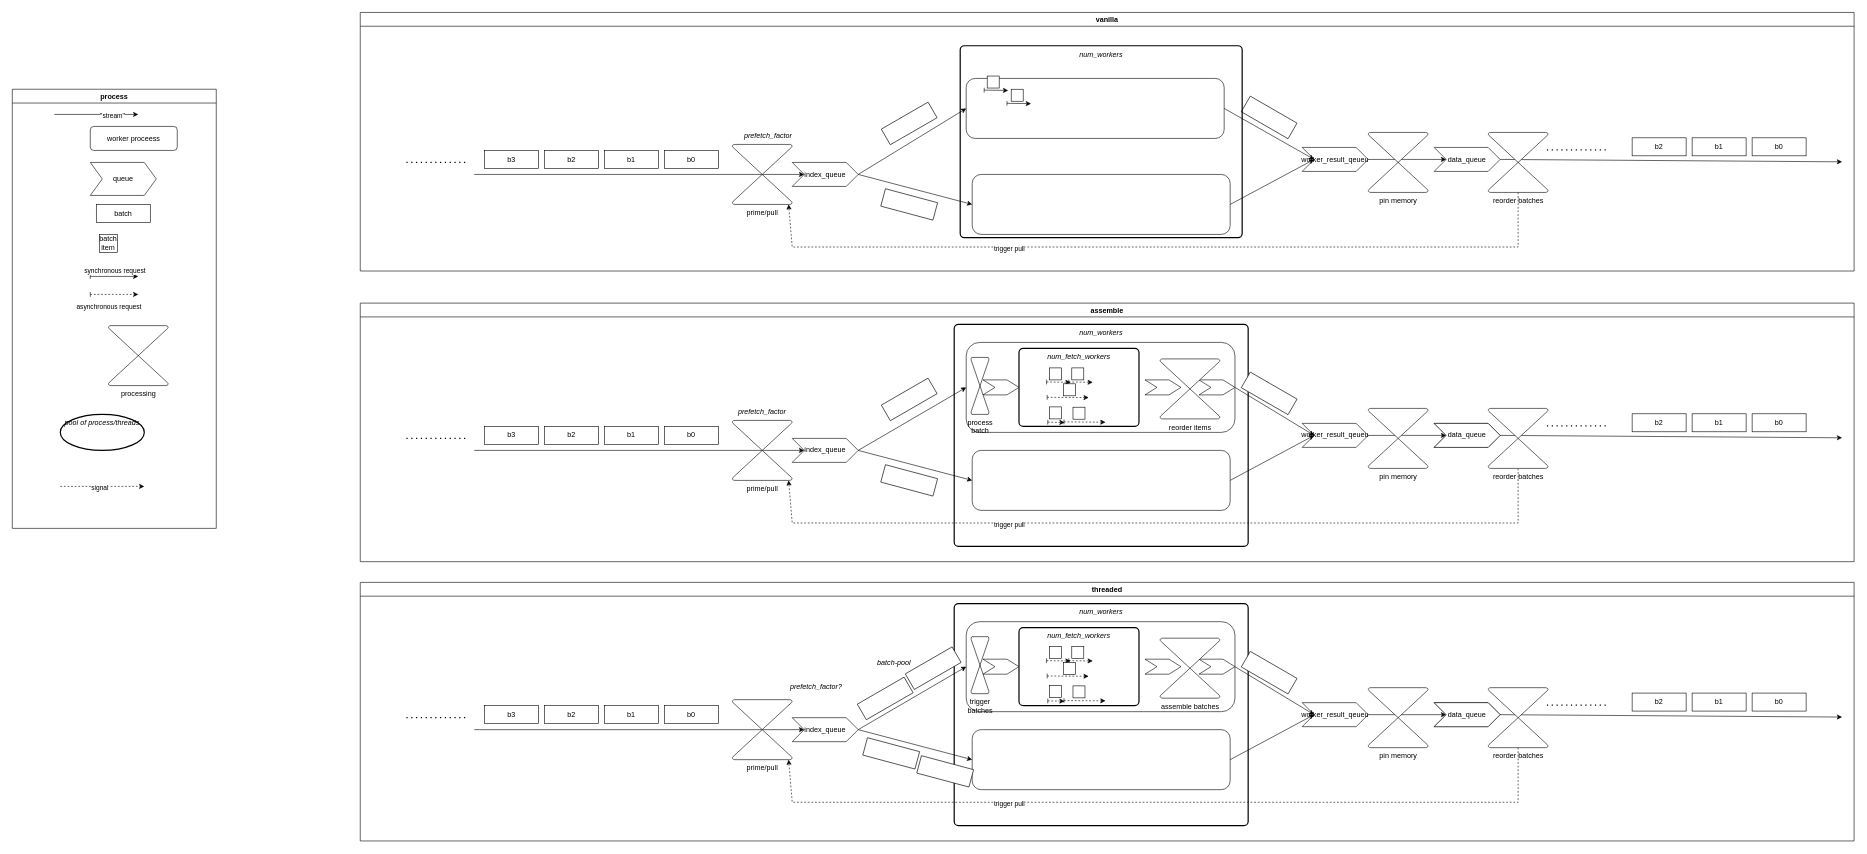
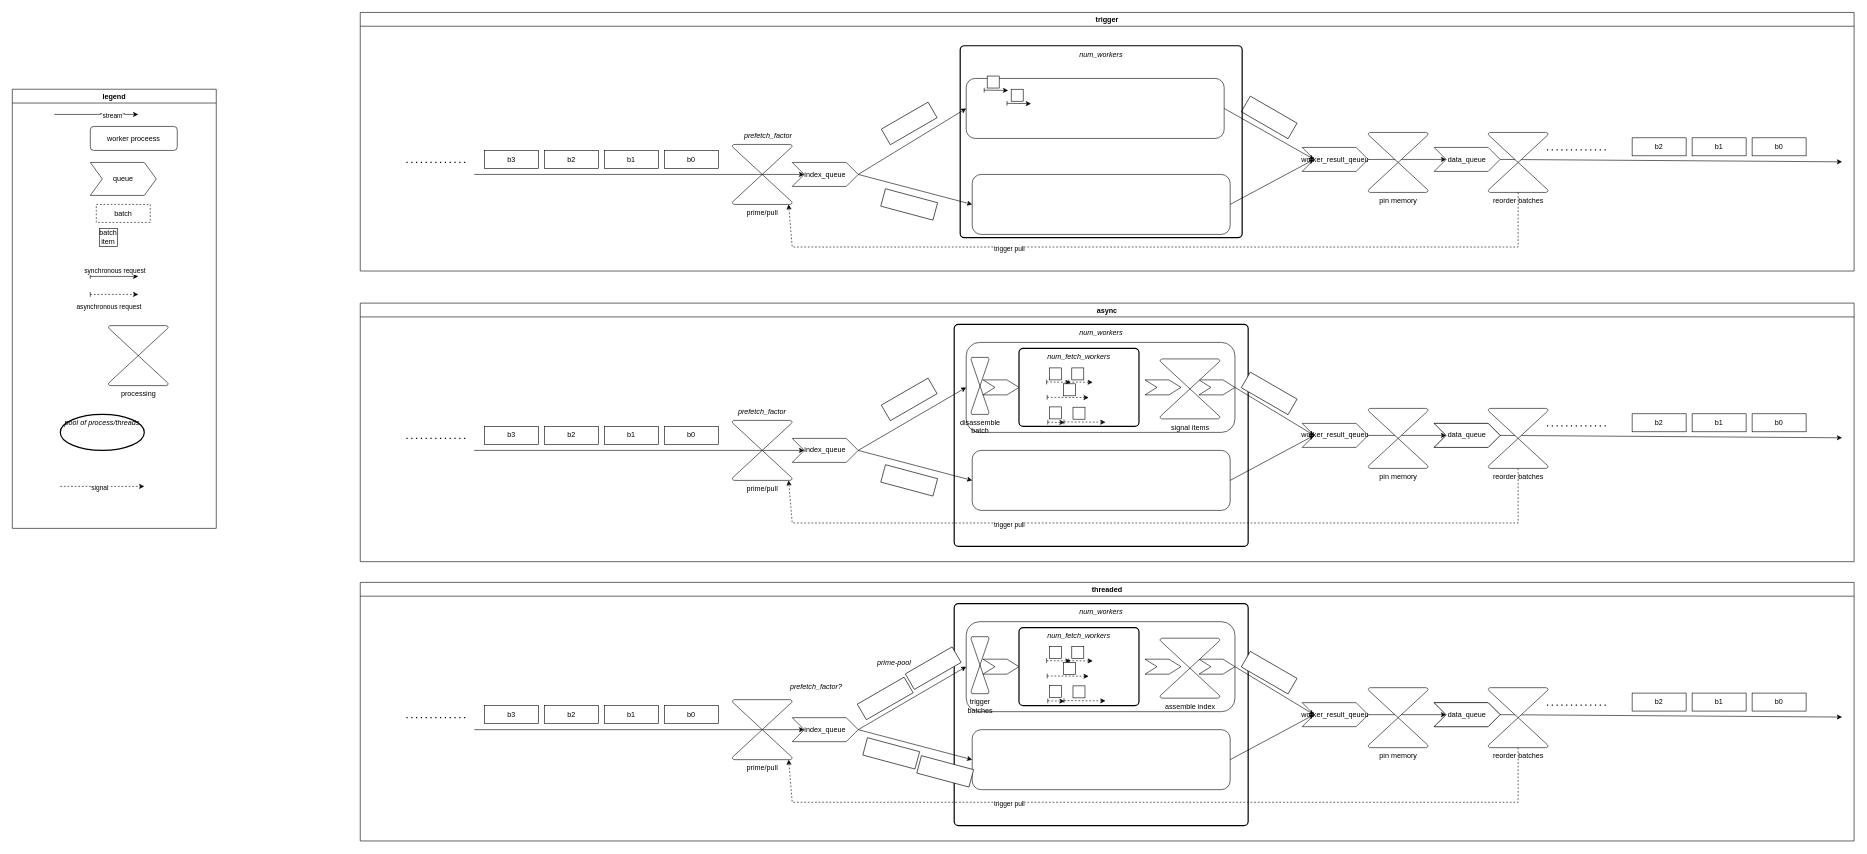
(1107, 20) -> (1107, 20)
(114, 96) -> (114, 96)
(123, 213) -> (123, 213)
(108, 243) -> (108, 237)
(1107, 310) -> (1107, 310)
(980, 427) -> (980, 427)
(1190, 428) -> (1190, 428)
(894, 663) -> (894, 663)
(1190, 707) -> (1190, 707)
